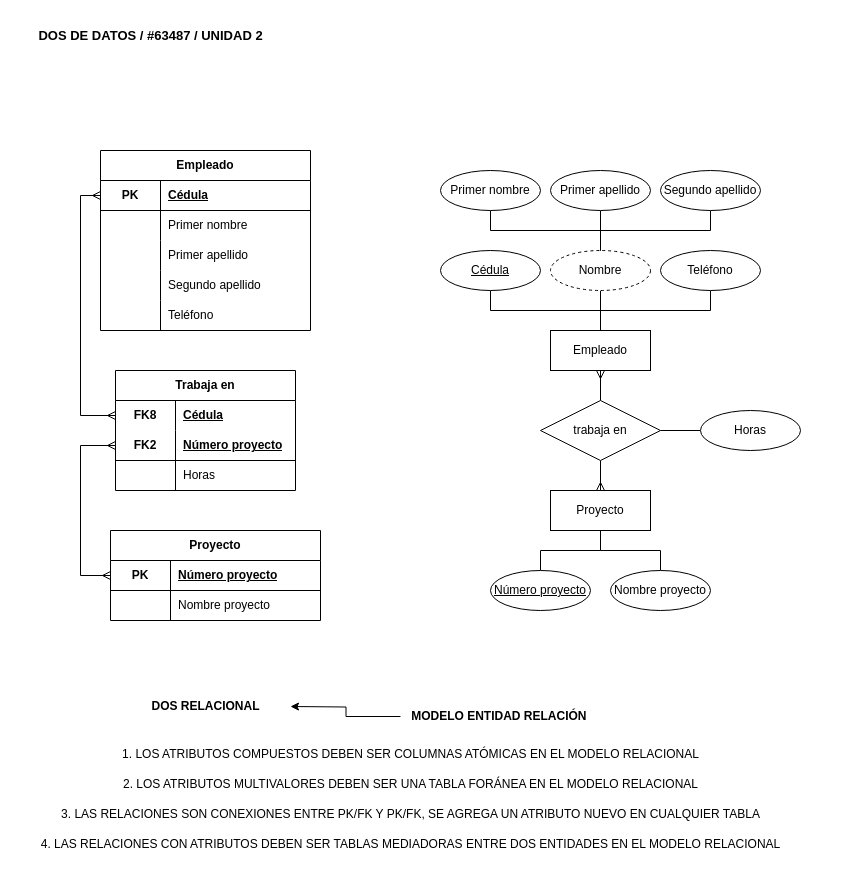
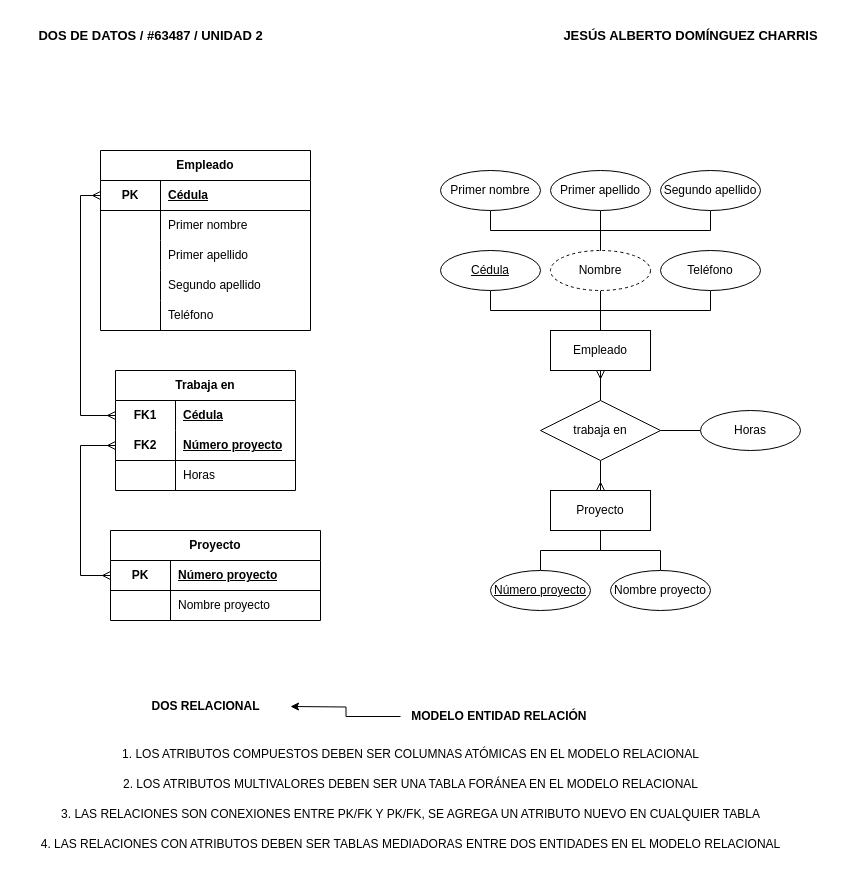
none -> (691, 36)
(146, 416) -> (146, 416)
